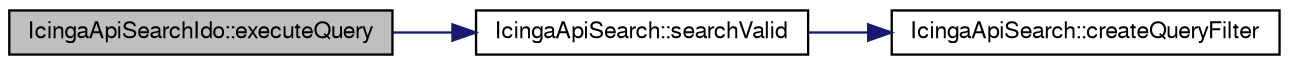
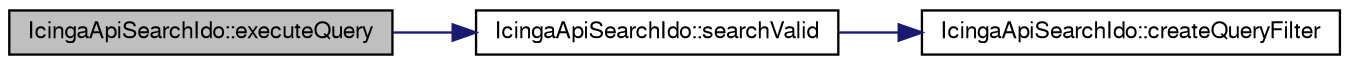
(642, 33) -> (657, 33)
(1086, 33) -> (1131, 33)
